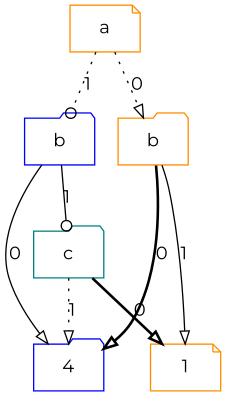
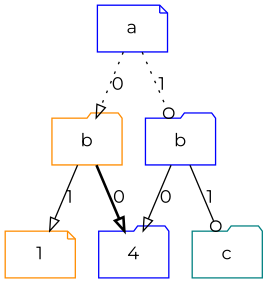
(105, 29) -> (132, 29)
(69, 305) -> none
(122, 307) -> none
